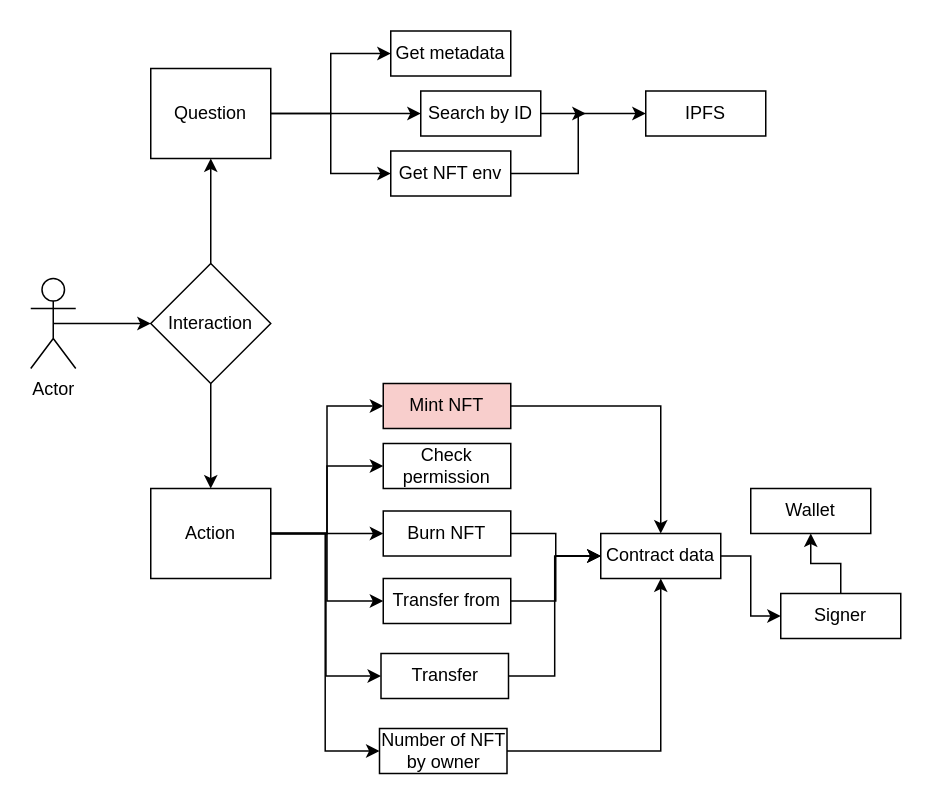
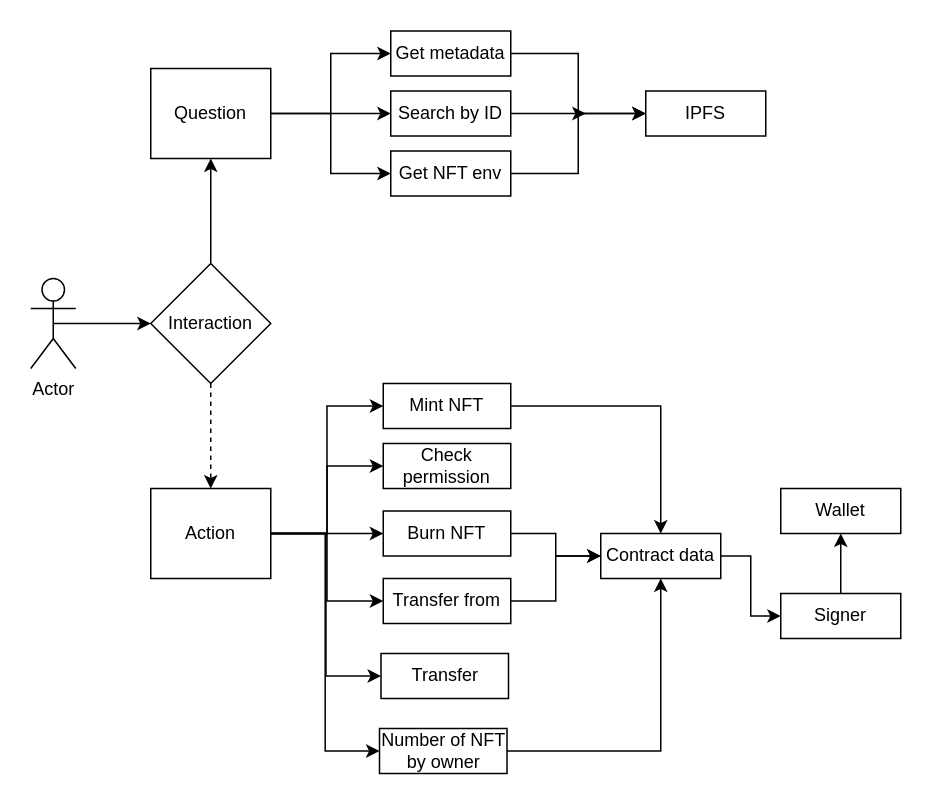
none -> (573, 53)
(481, 113) -> (451, 113)
(447, 406) -> (447, 406)
(211, 429) -> (211, 429)
(811, 511) -> (841, 511)
(555, 663) -> none
